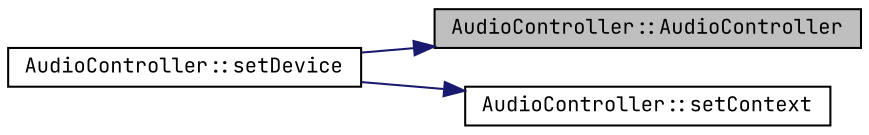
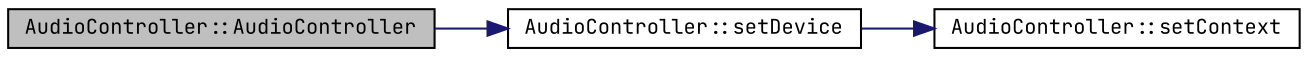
(388, 50) -> (461, 29)
